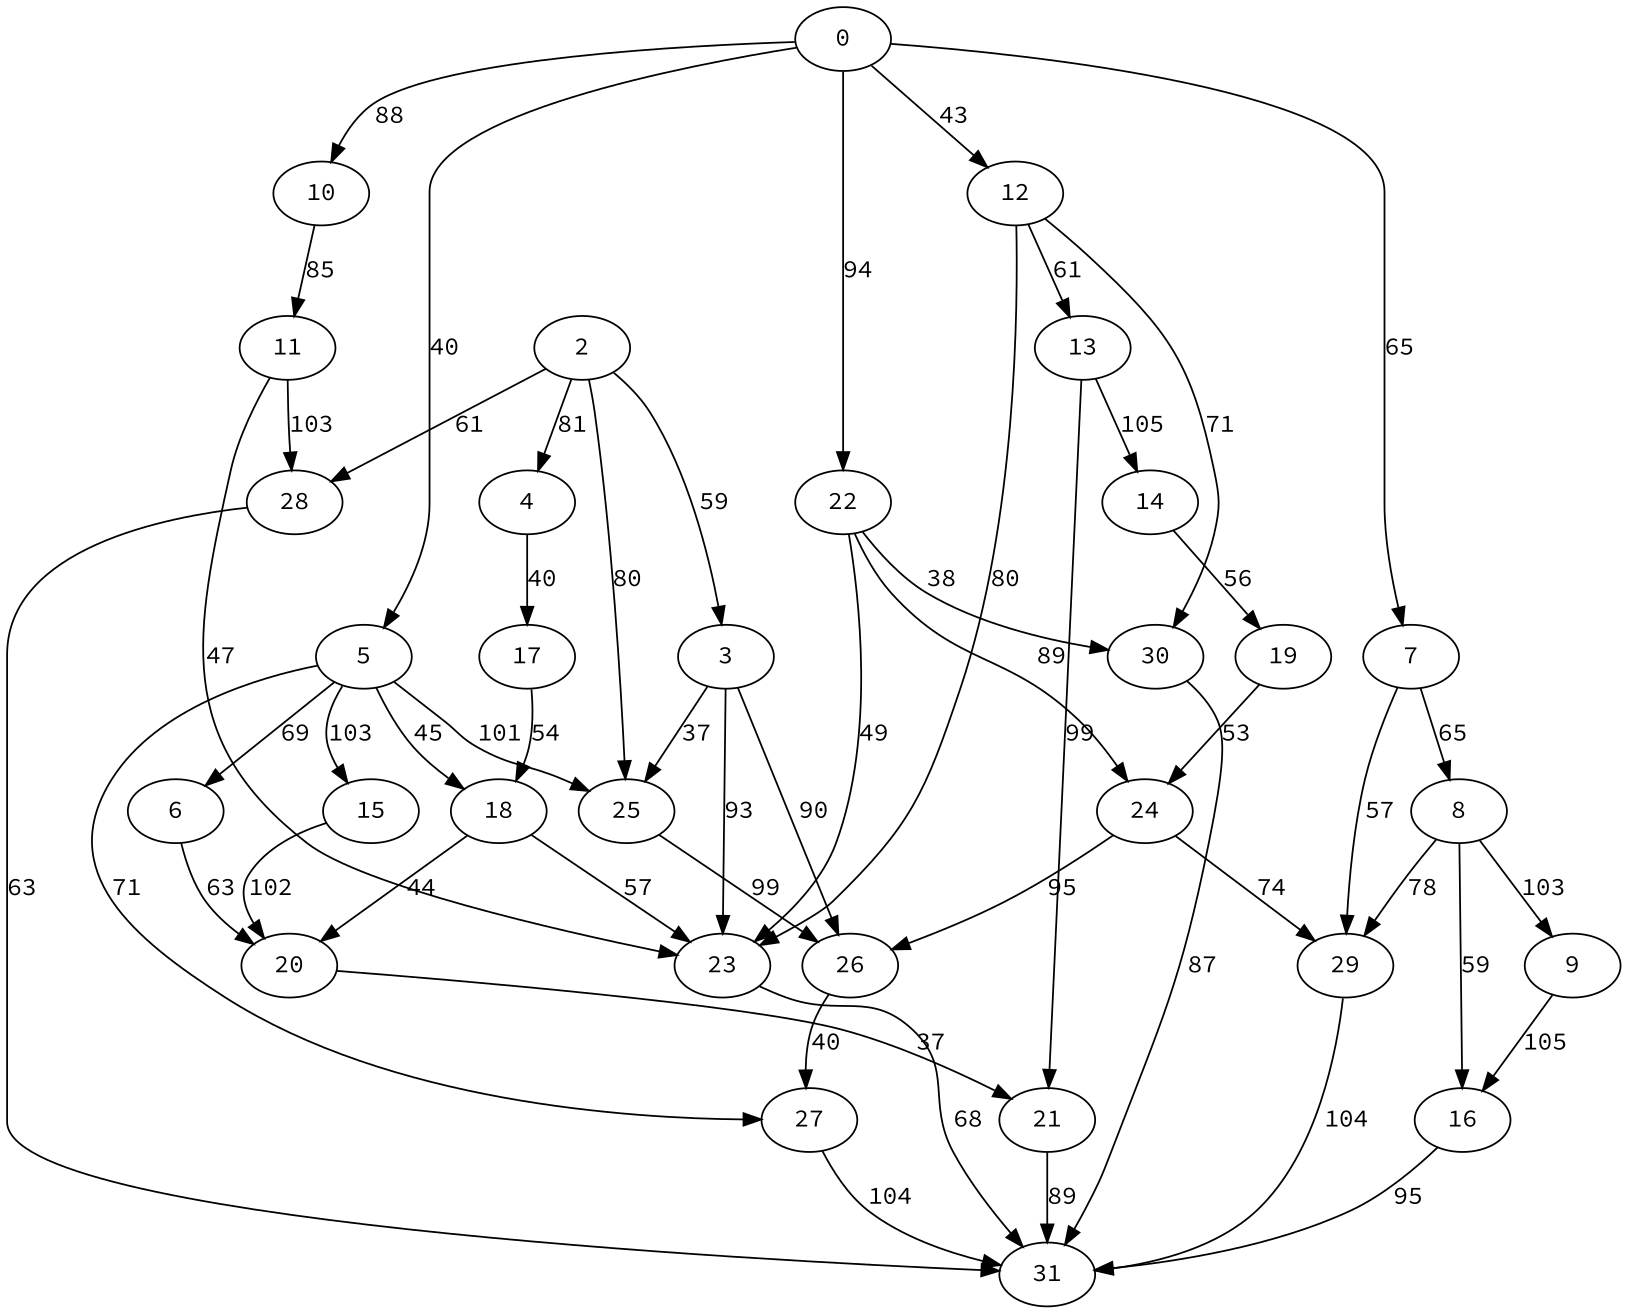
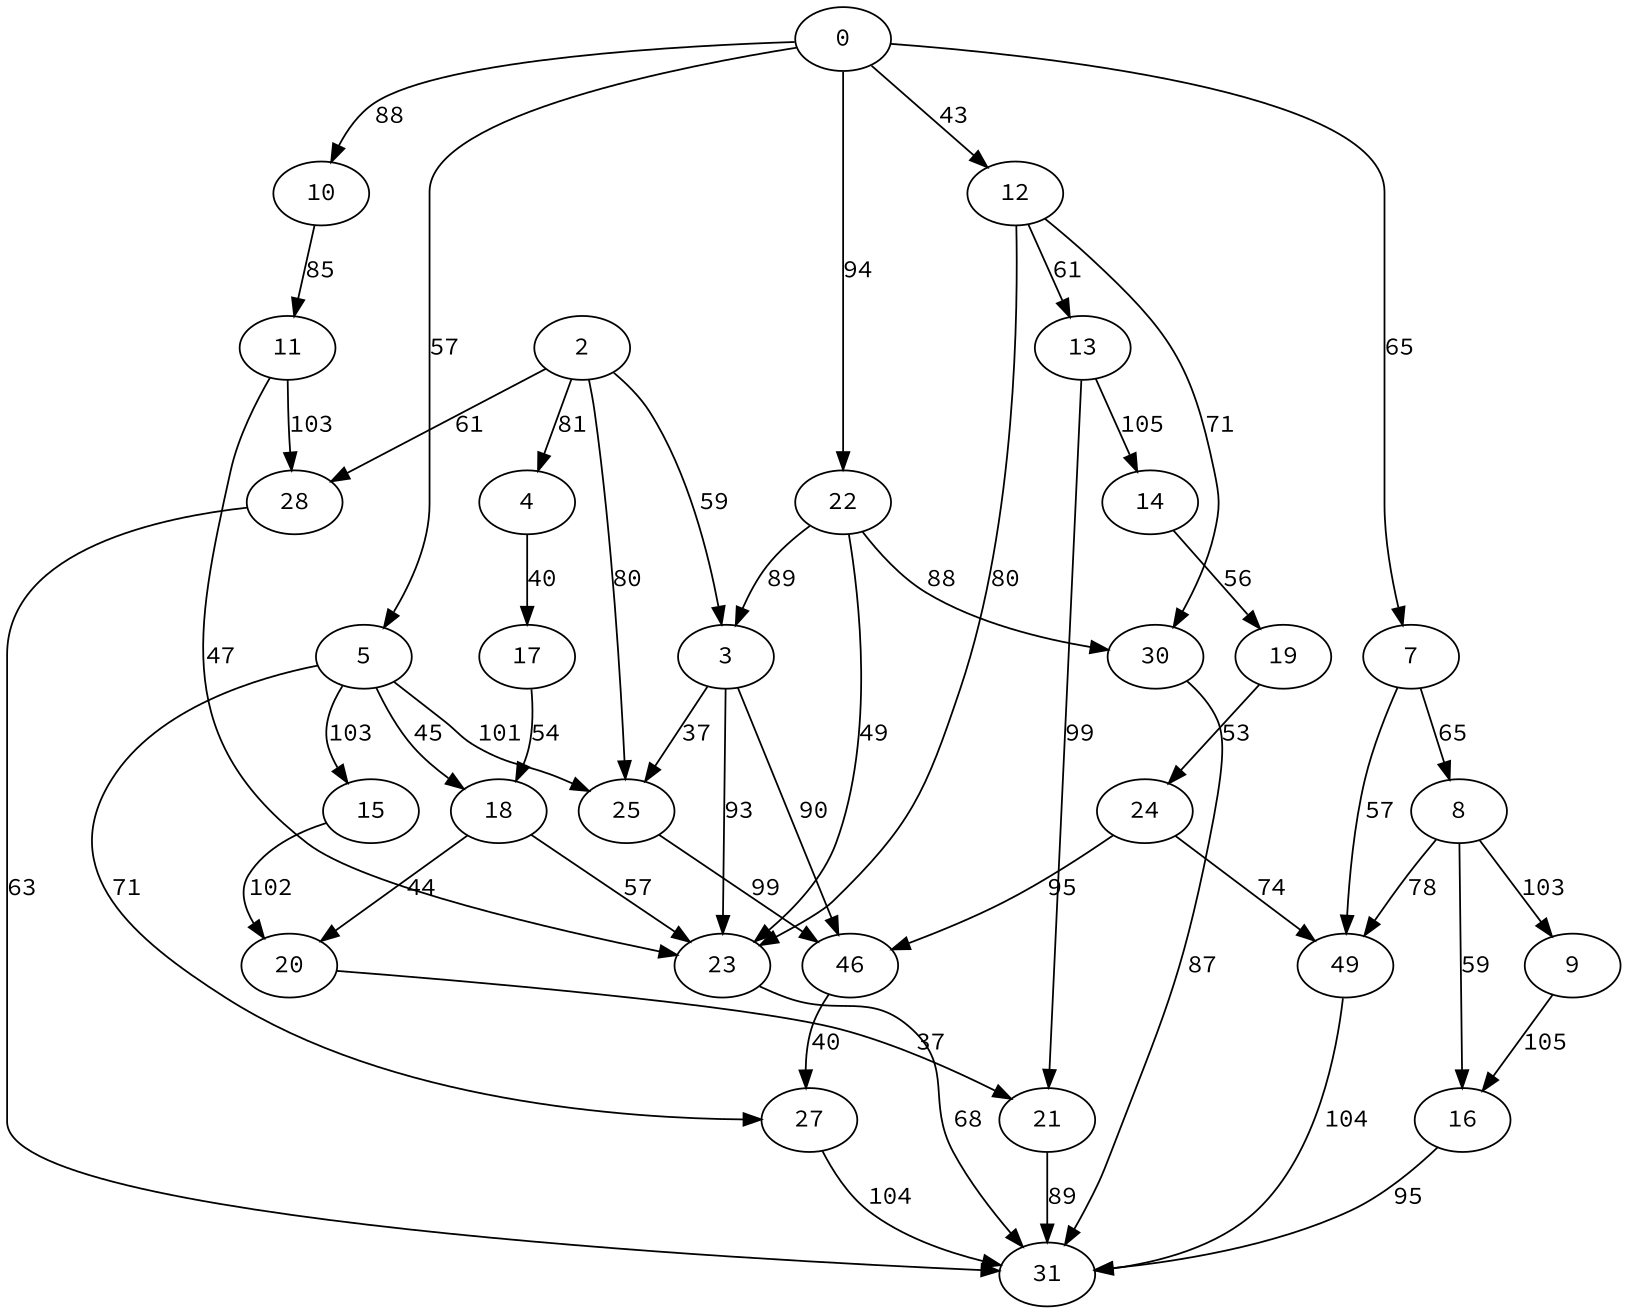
(445, 348) -> (445, 348)
(942, 580) -> (942, 580)
(987, 660) -> (770, 562)
(176, 811) -> none
(850, 966) -> (850, 966)
(1345, 966) -> (1345, 966)
